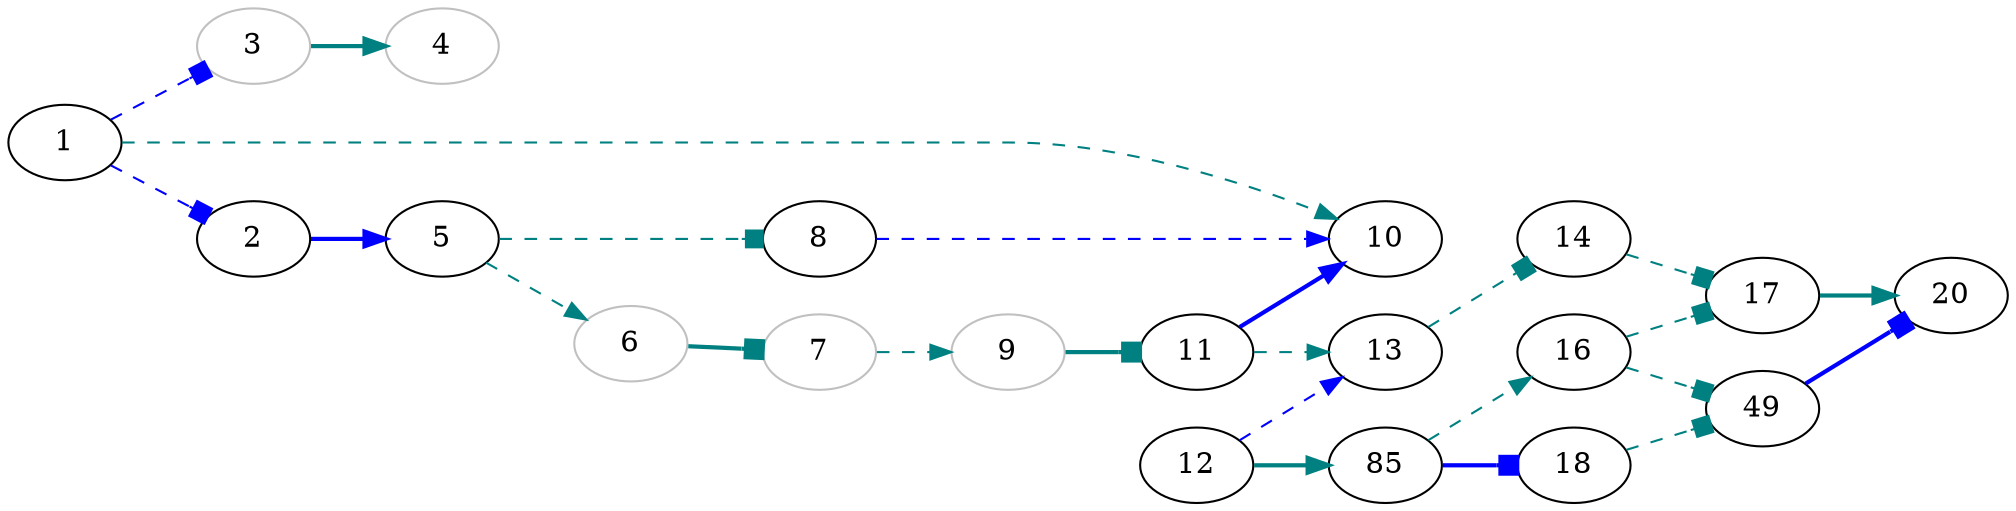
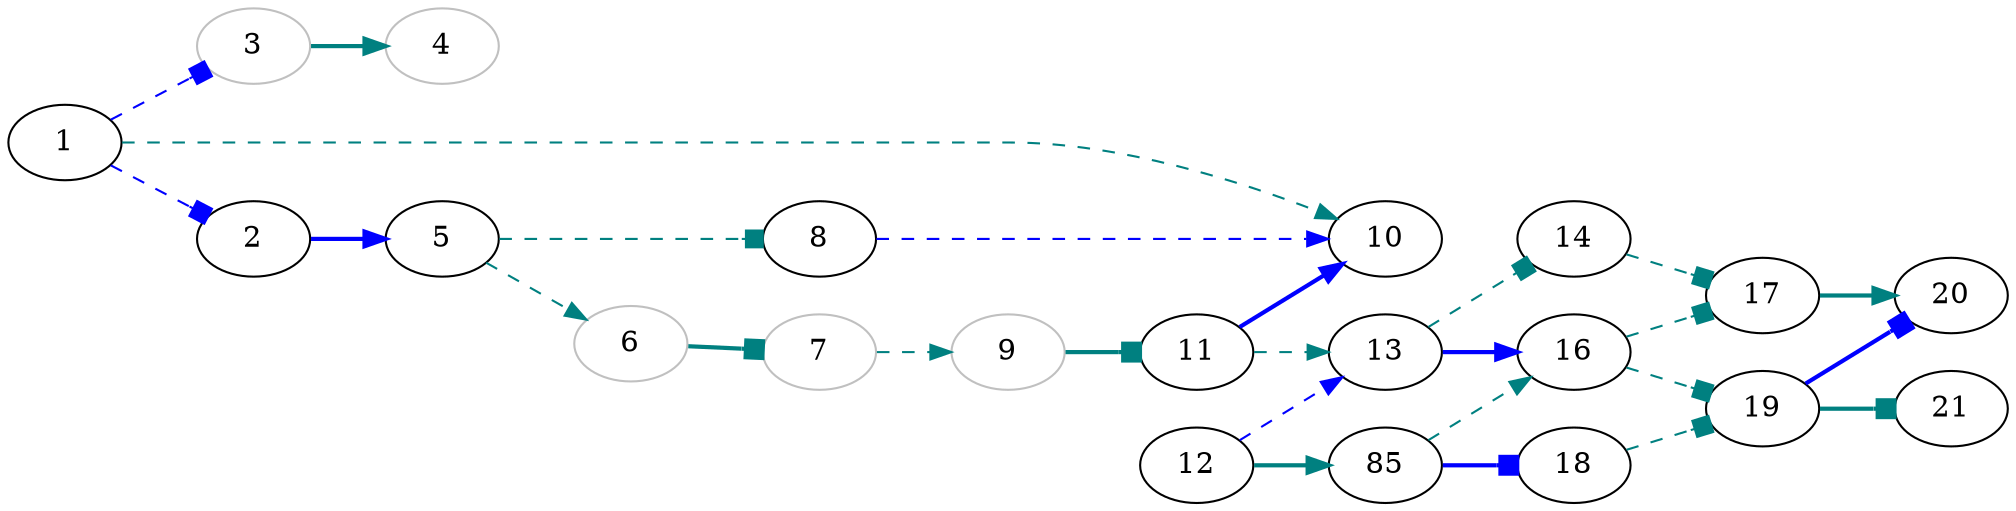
none -> (1469, 352)
(1763, 409) -> (1763, 409)
none -> (1951, 409)
